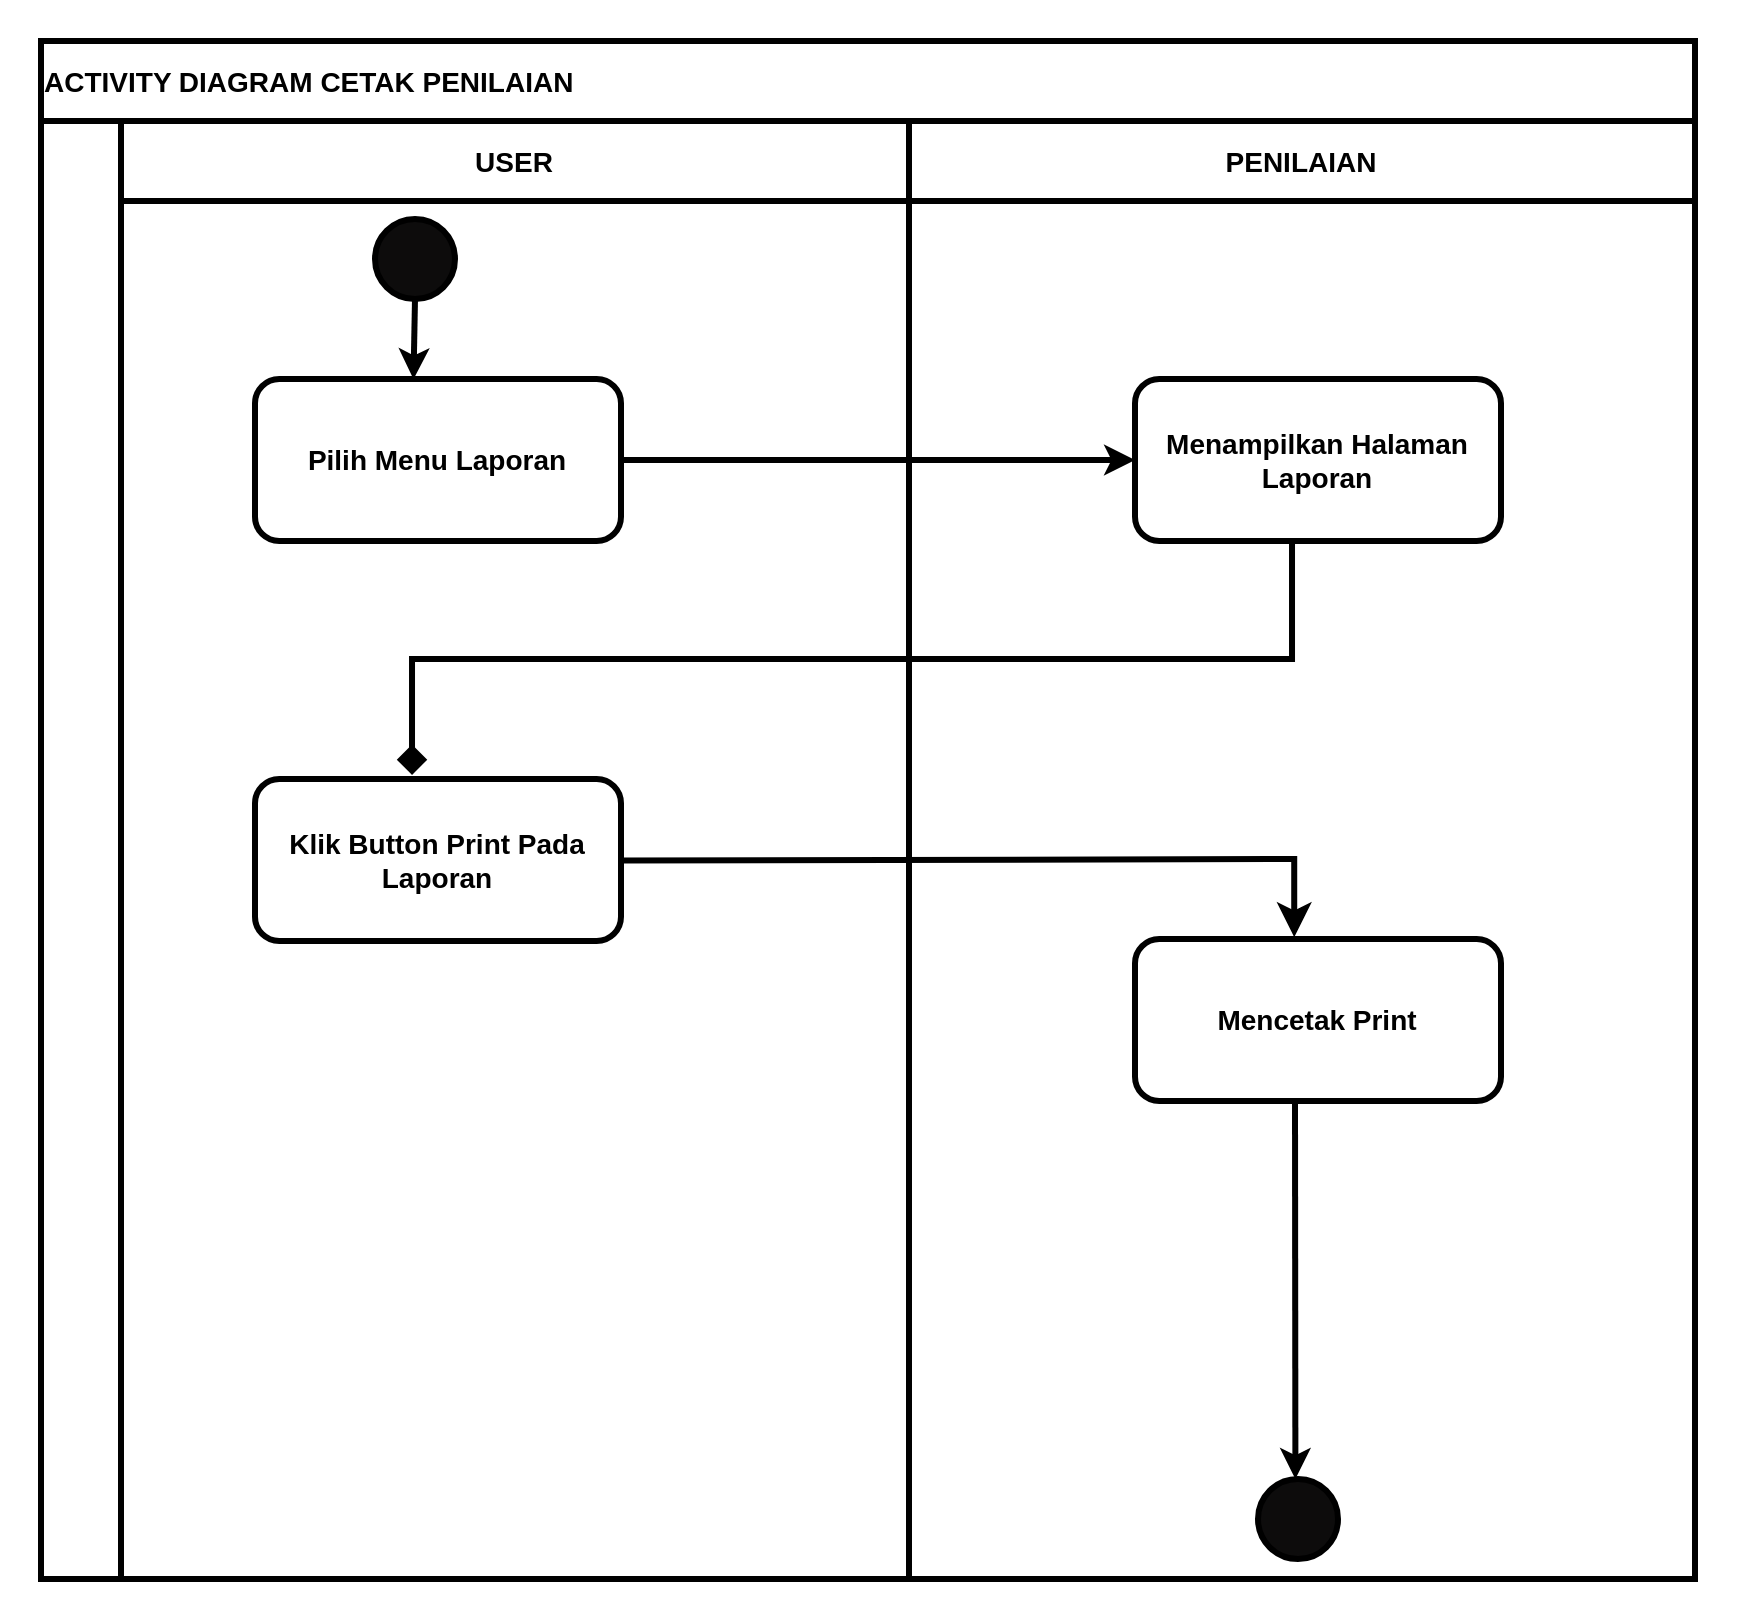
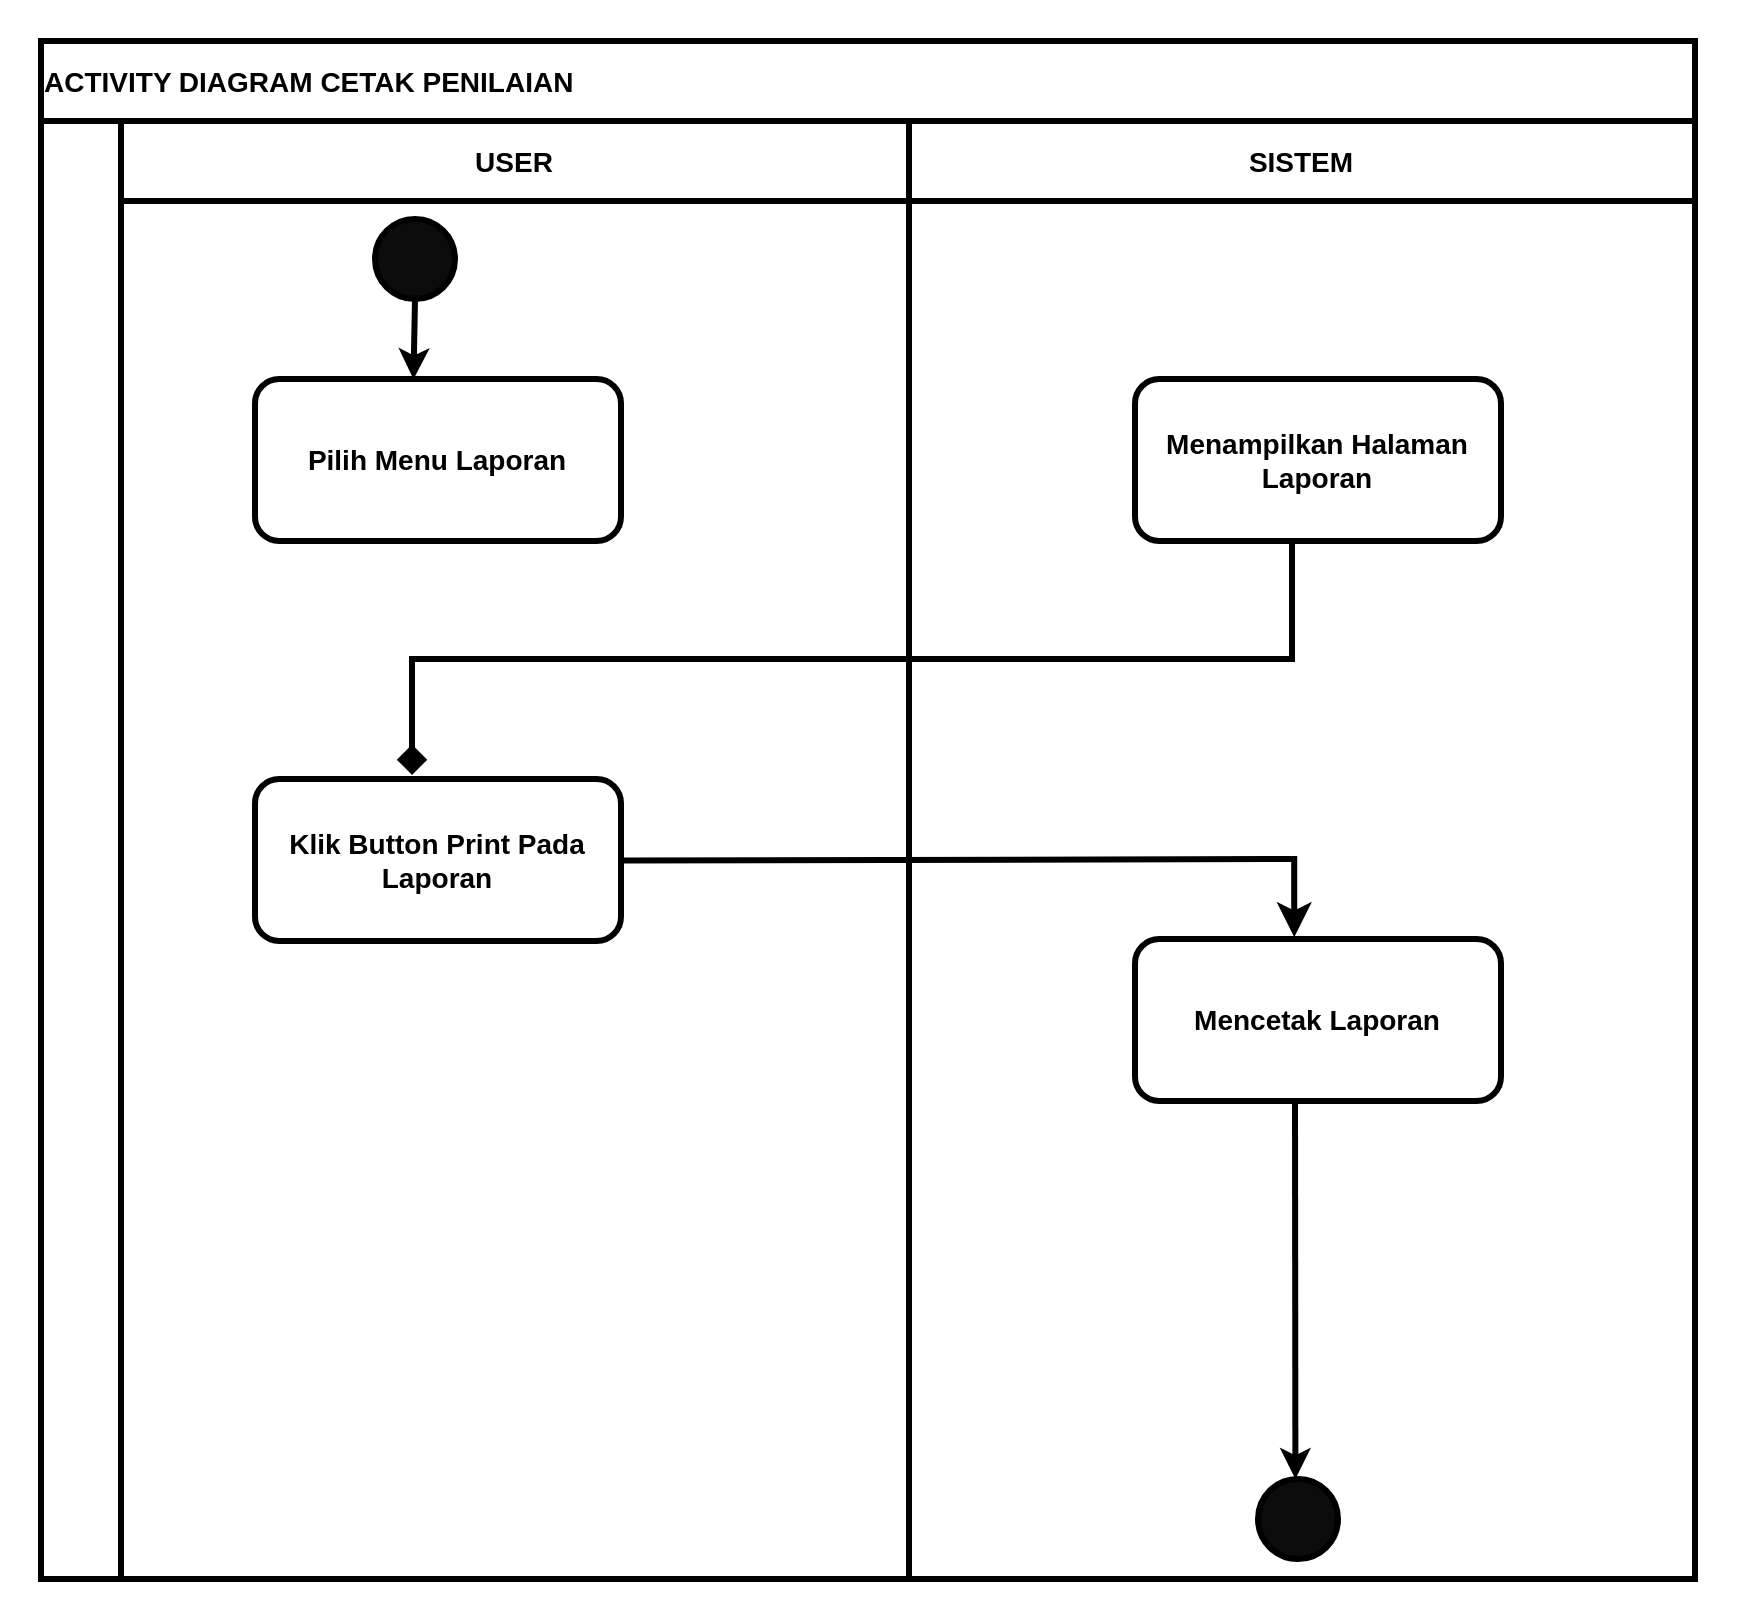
(1301, 163) -> (1301, 163)
(868, 460) -> none
(1318, 1021) -> (1318, 1021)
